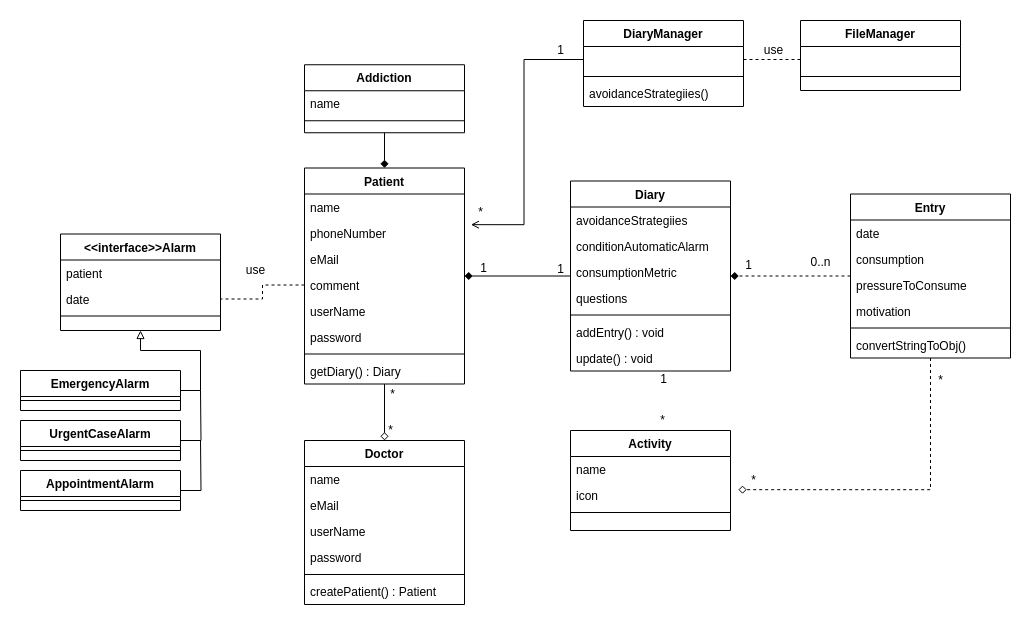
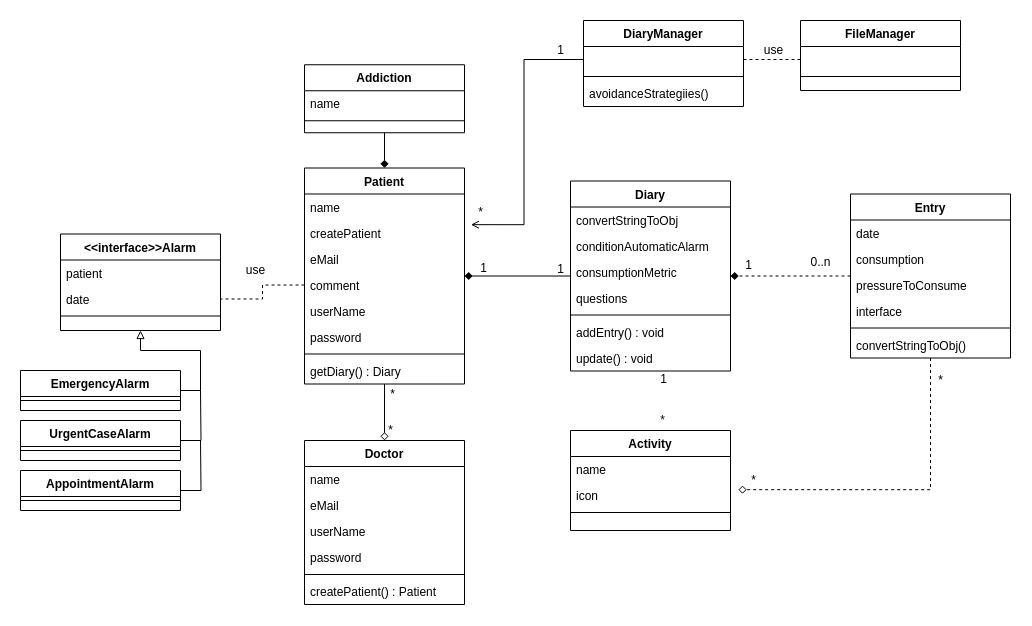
(639, 221) -> (635, 221)
(347, 234) -> (352, 234)
(886, 312) -> (885, 312)
